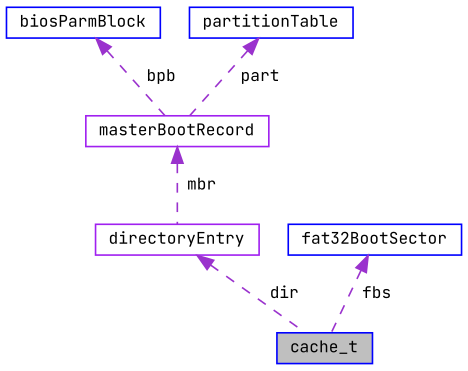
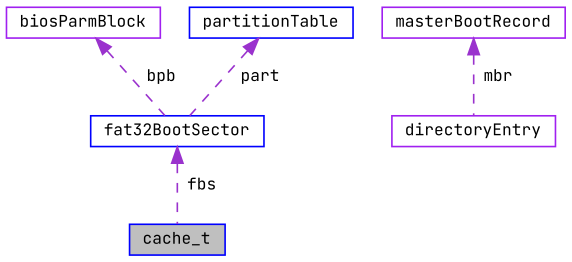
(83, 23) -> (83, 23)
(136, 83) -> (136, 83)
(219, 83) -> (219, 83)
(258, 299) -> none
